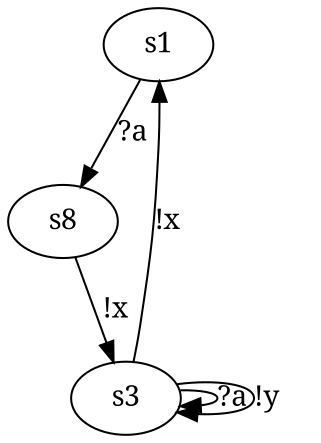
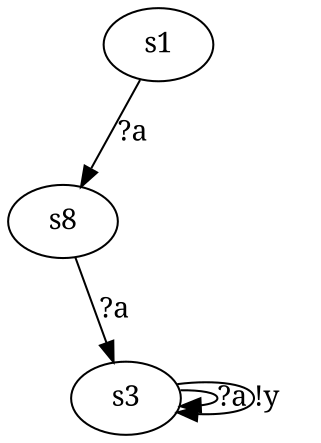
(153, 233) -> none
(116, 310) -> (116, 310)
